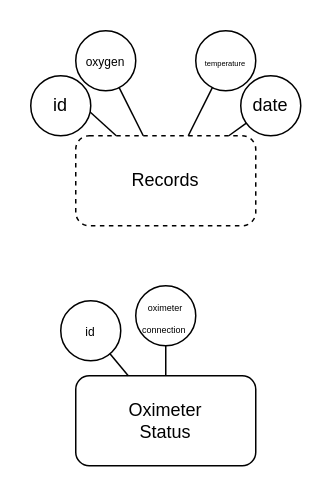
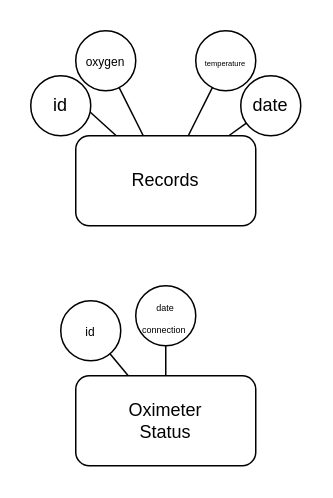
(166, 181) -> (166, 181)
(166, 316) -> (166, 316)
